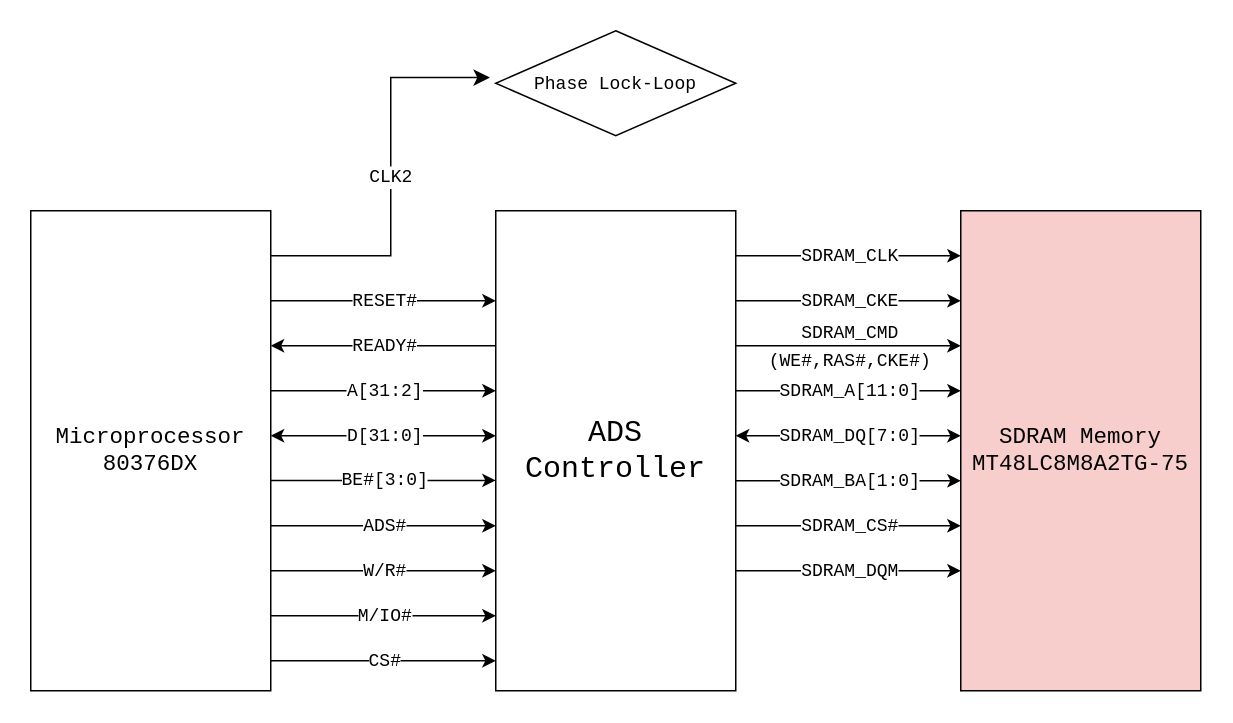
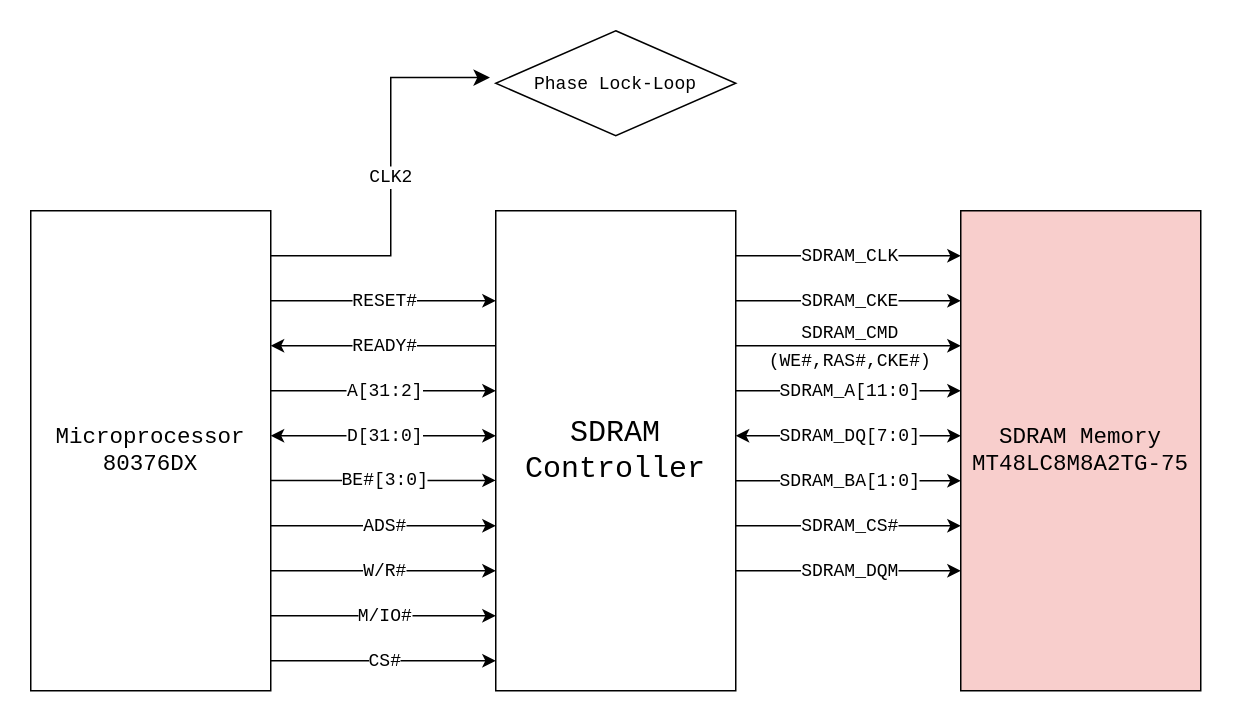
(616, 451) -> (616, 451)
